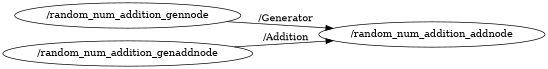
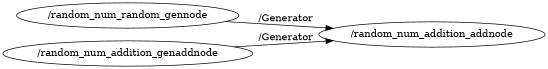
(128, 15) -> (128, 15)
(286, 38) -> (286, 38)
